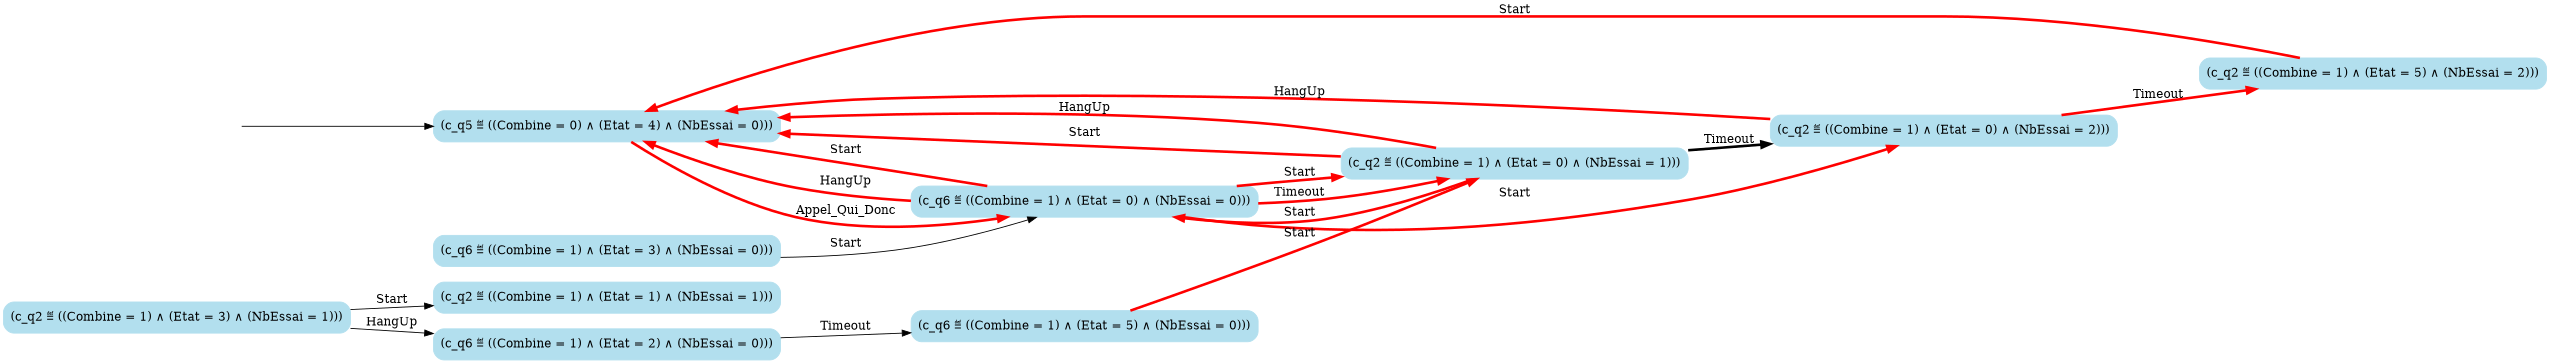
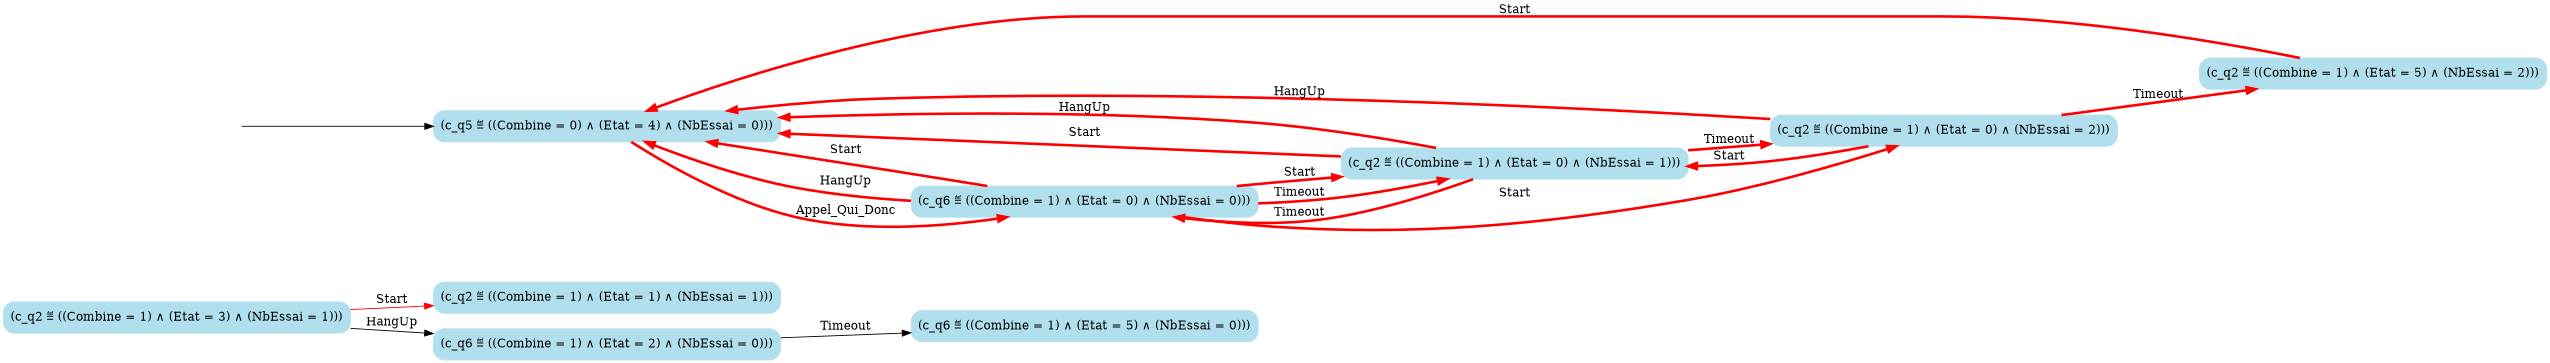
(1725, 147) -> (1725, 147)
(1300, 212) -> (1300, 212)
(1300, 249) -> (1783, 160)
(607, 251) -> none
(388, 308) -> (388, 308)
